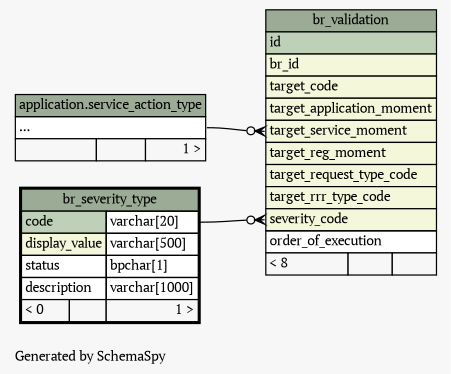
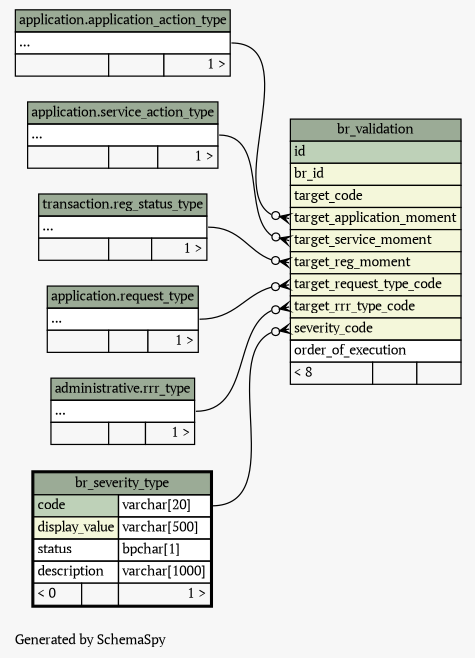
none -> (122, 43)
none -> (122, 227)
none -> (122, 319)
none -> (122, 411)
